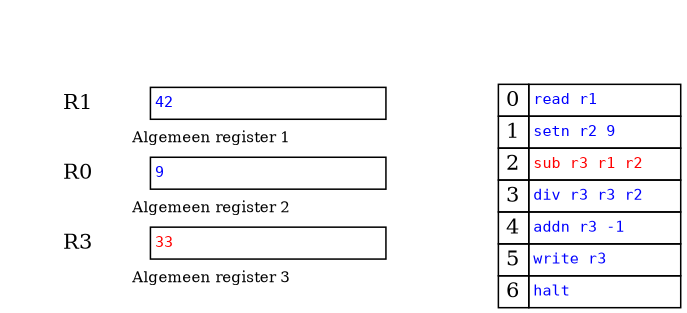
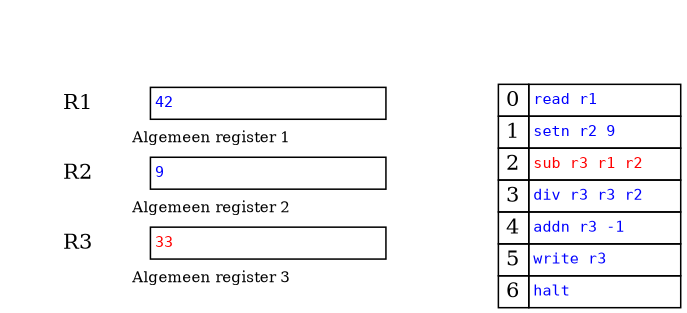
(78, 172) -> (78, 172)
